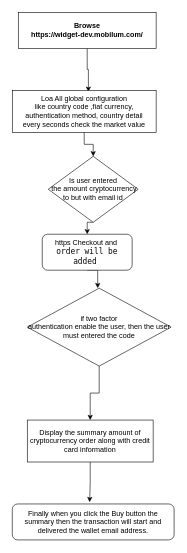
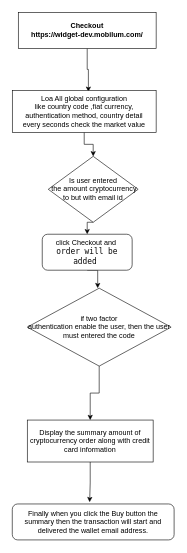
(87, 30) -> (87, 30)
(87, 252) -> (87, 252)
